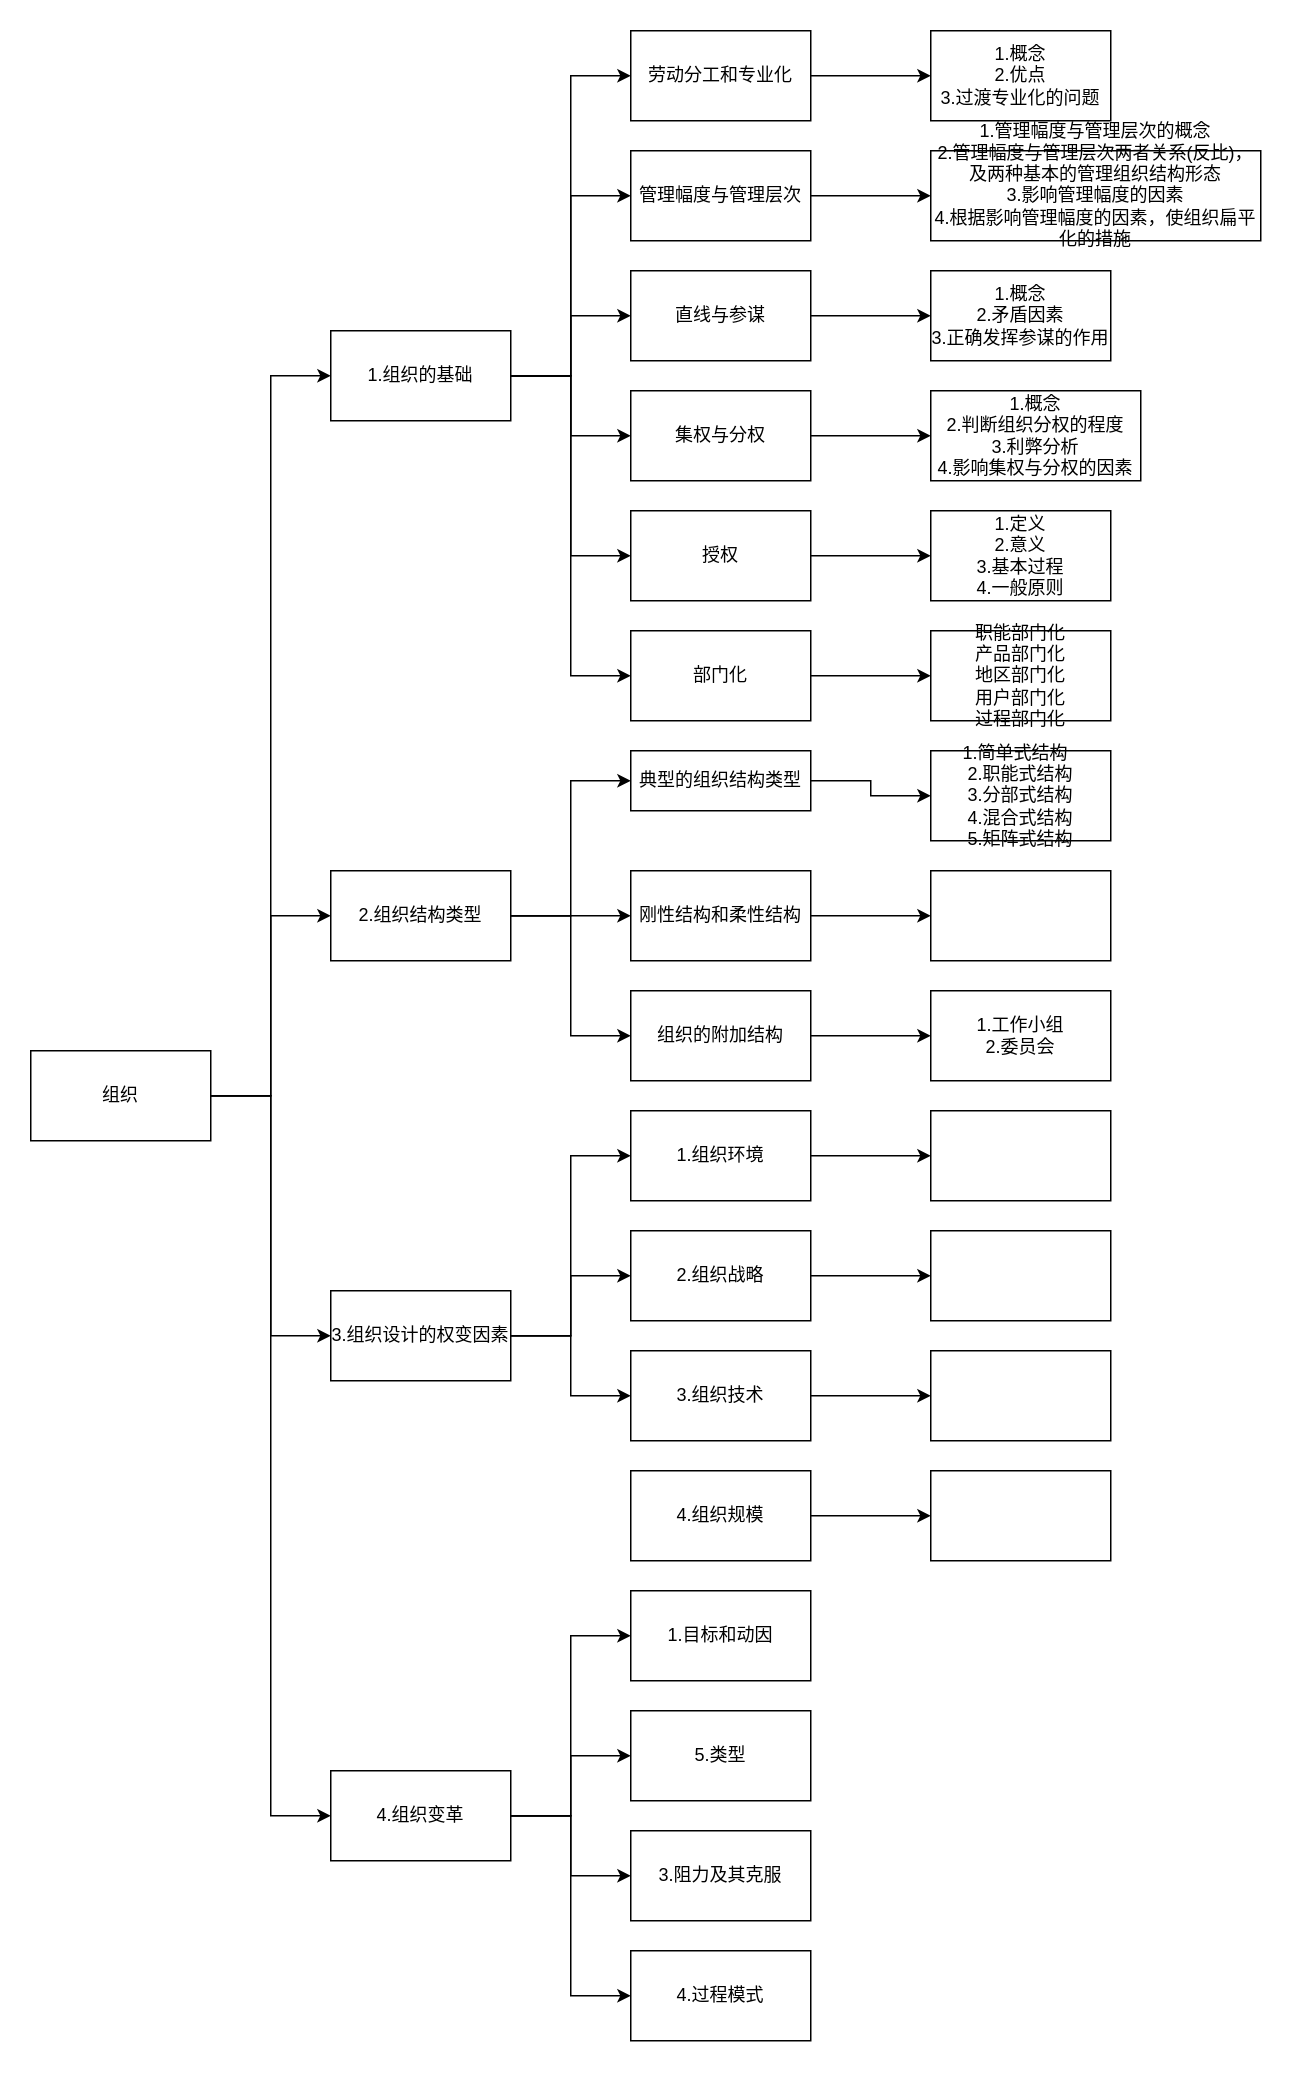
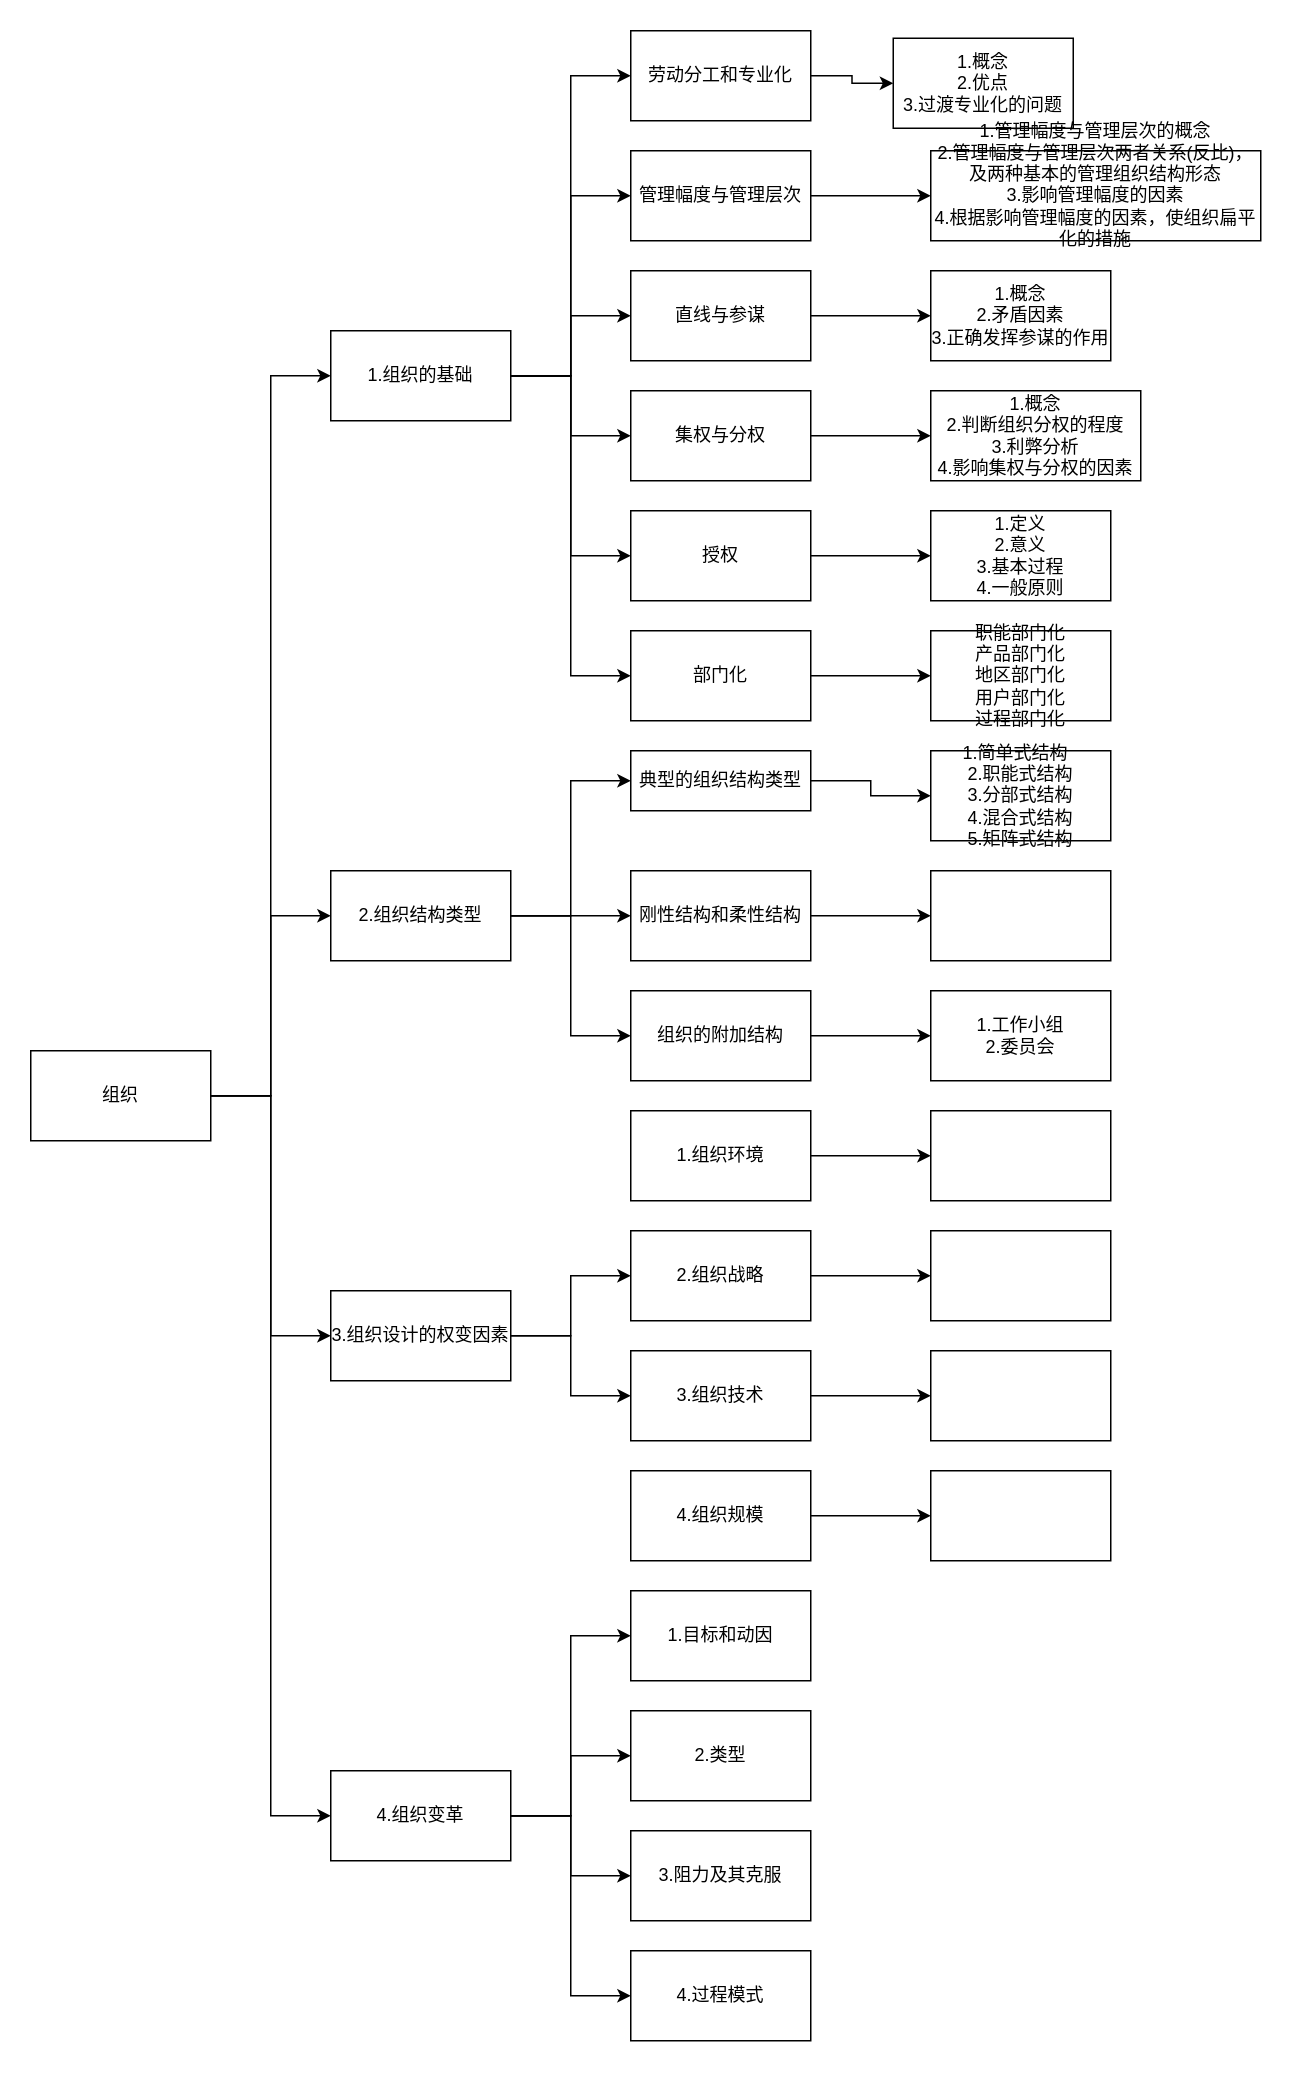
(1021, 76) -> (983, 83)
(571, 1190) -> none
(721, 1756) -> (721, 1756)
